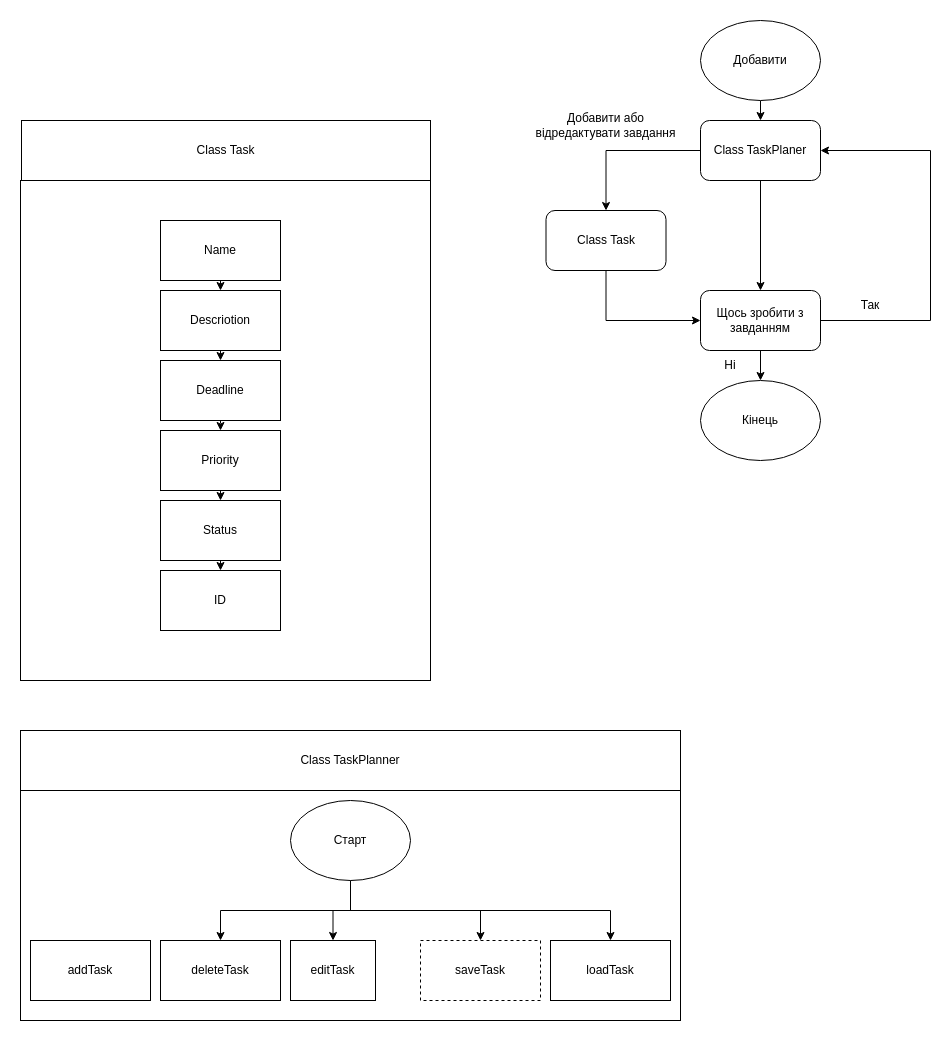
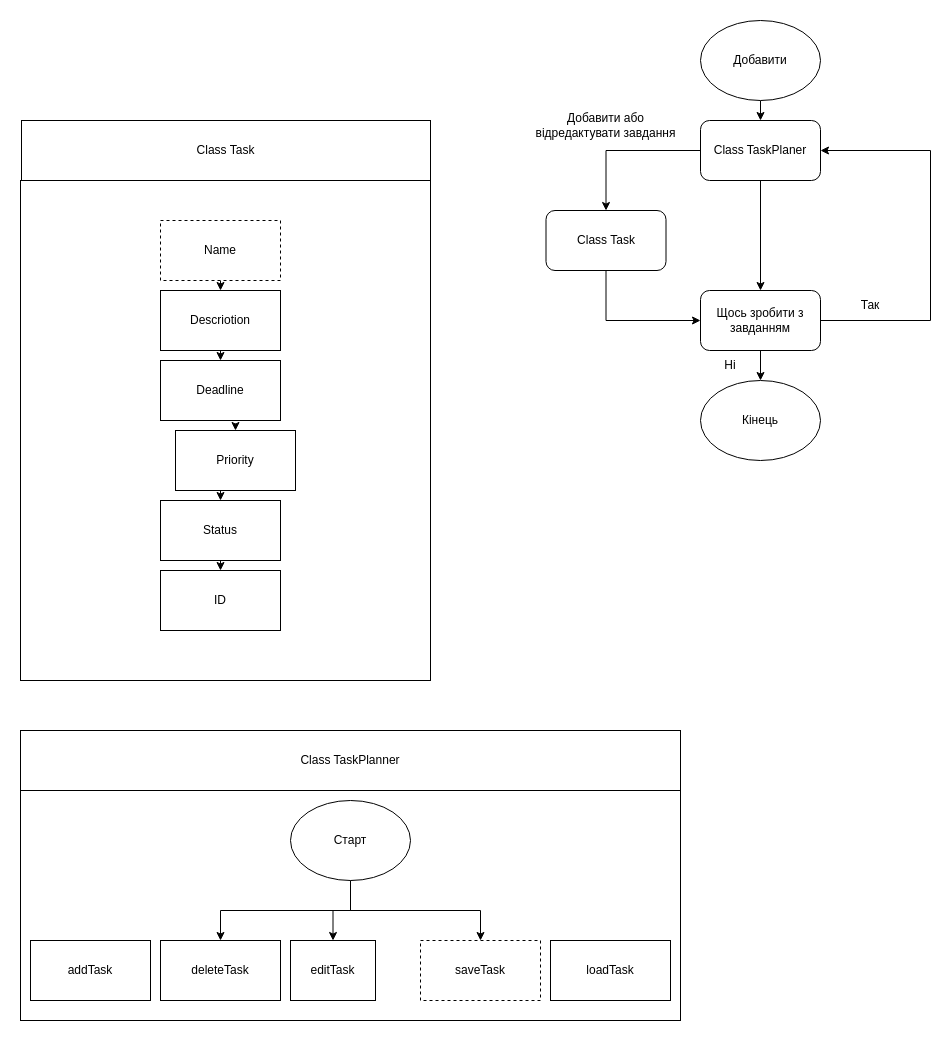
(221, 251) -> (221, 251)
(221, 461) -> (236, 461)
(558, 911) -> none
